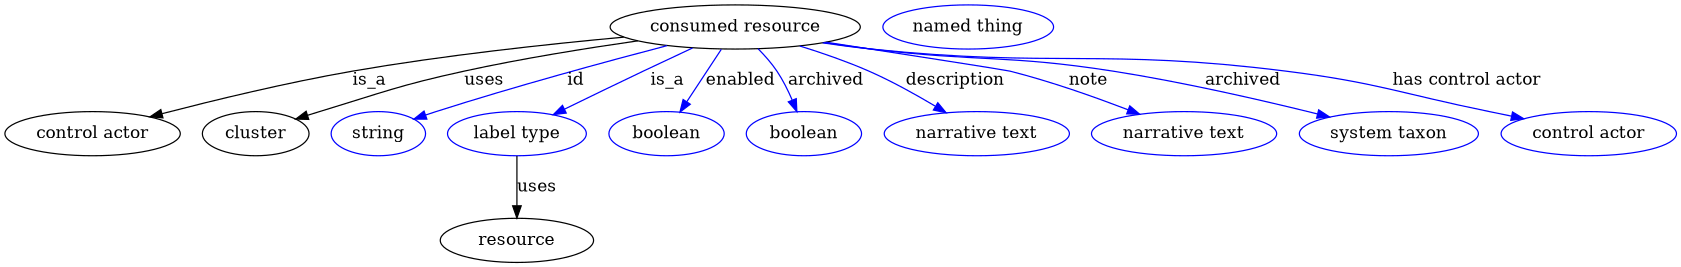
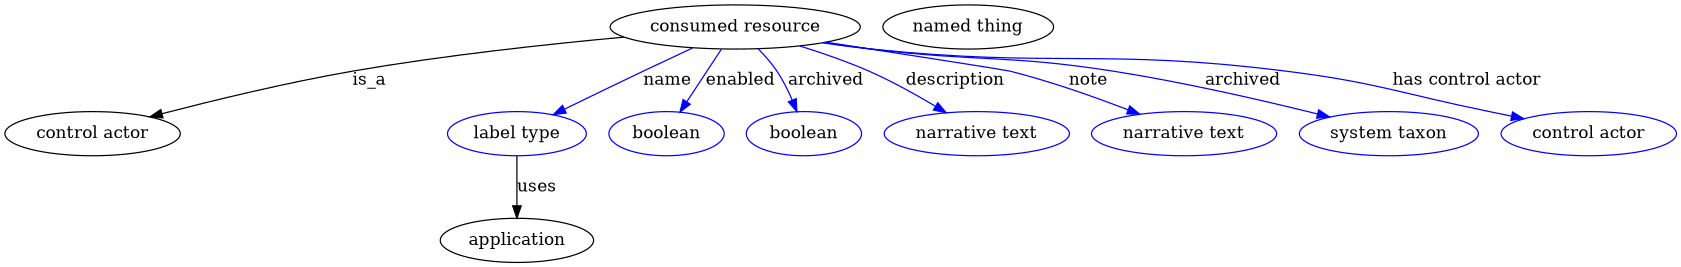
(968, 27) -> (968, 27)
(668, 80) -> (668, 80)
(256, 134) -> none
(378, 134) -> none
(517, 240) -> (517, 240)
